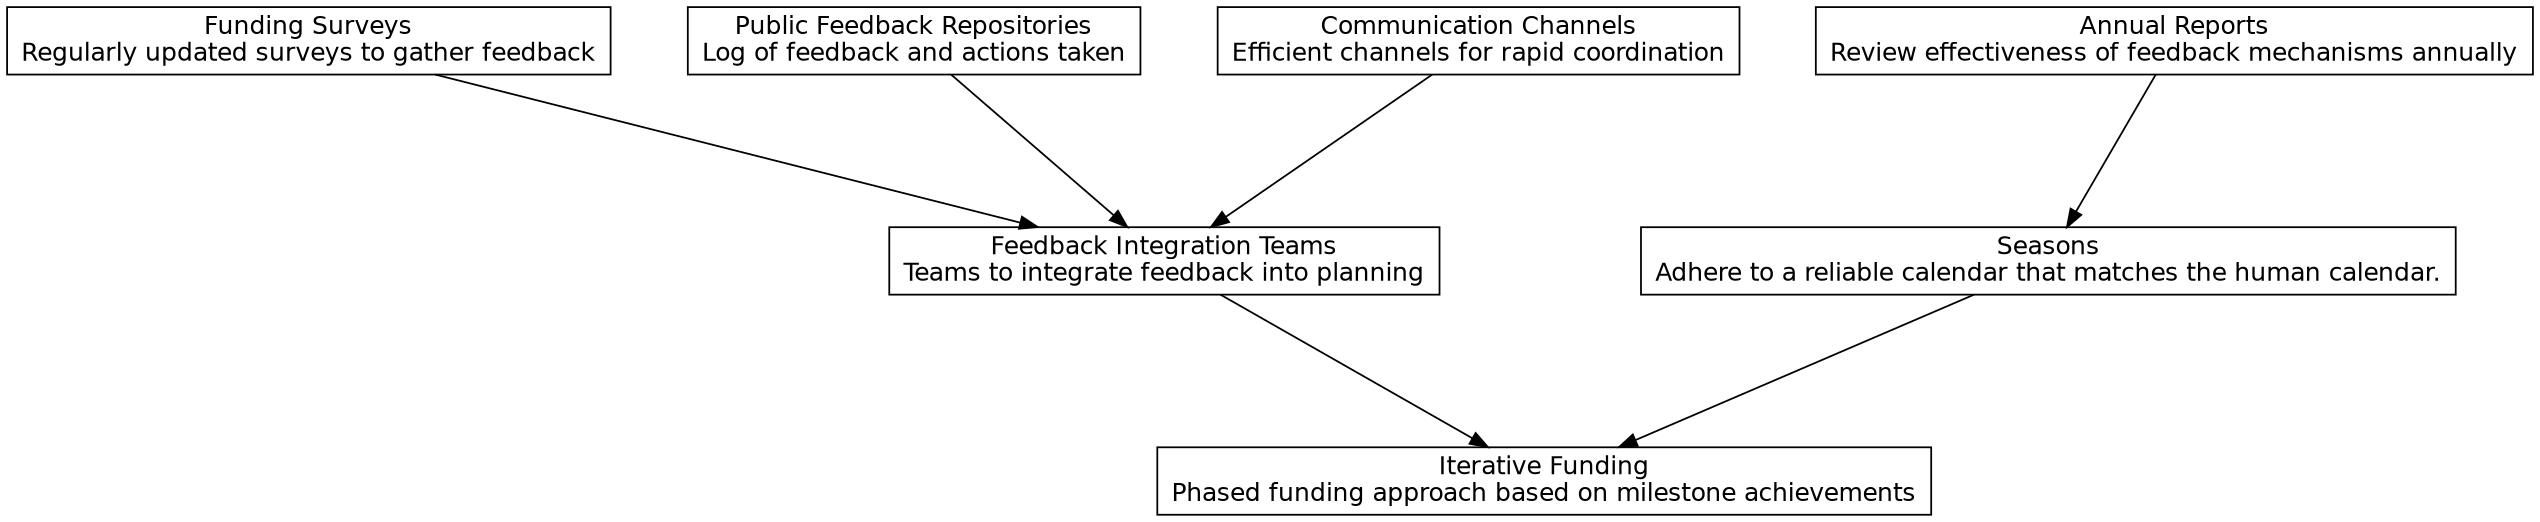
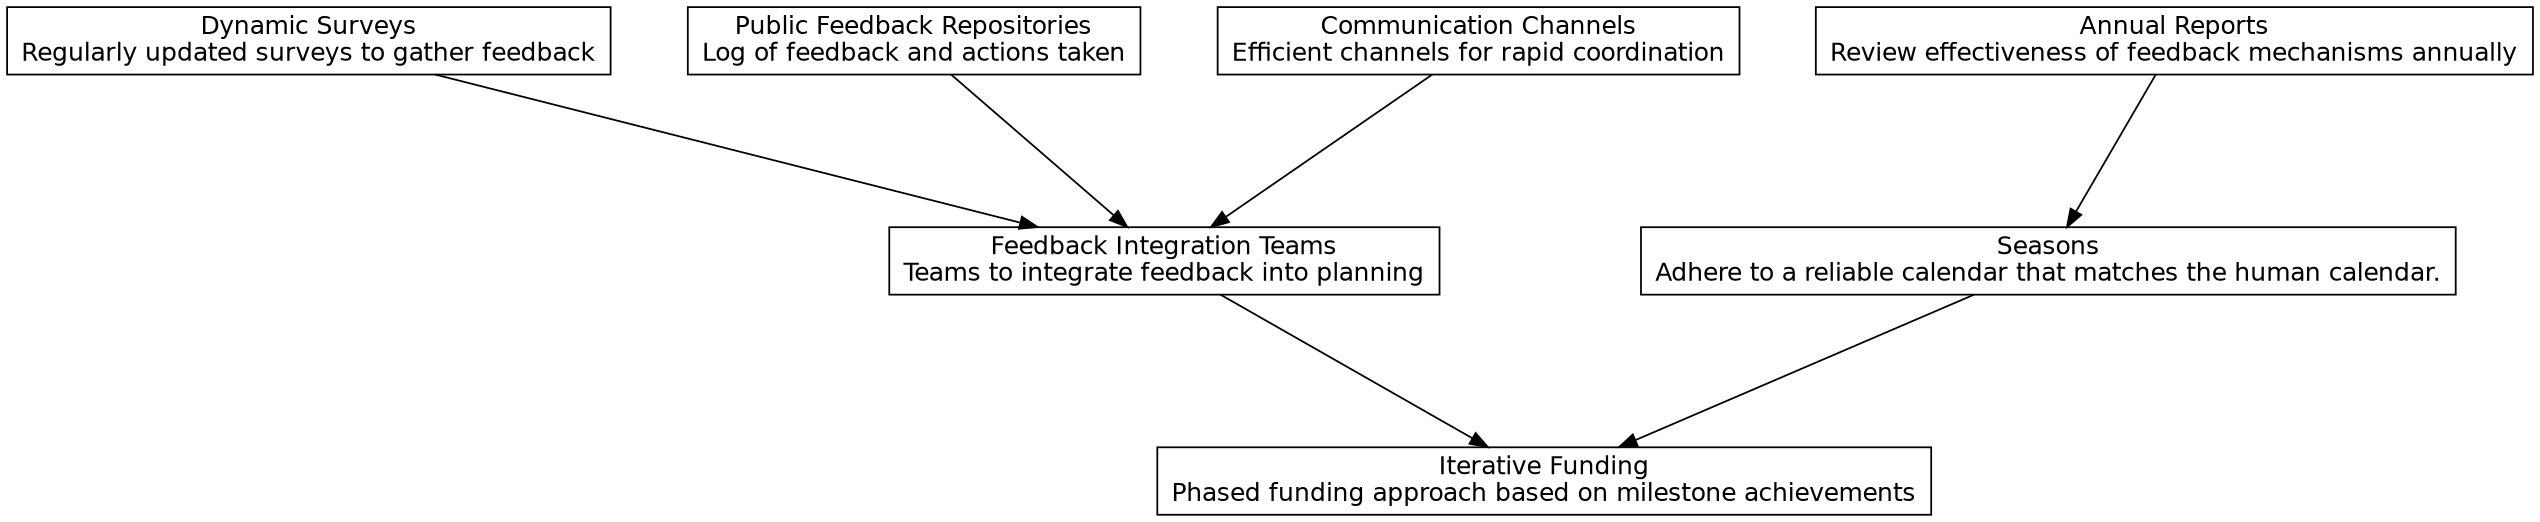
(309, 41) -> (309, 41)
